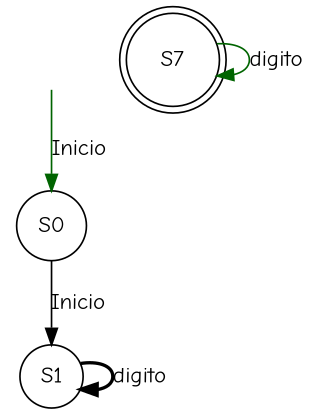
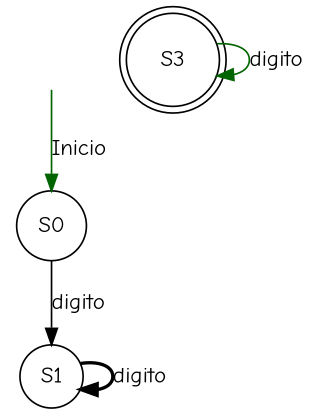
(173, 60) -> (173, 60)
(79, 303) -> (79, 303)
